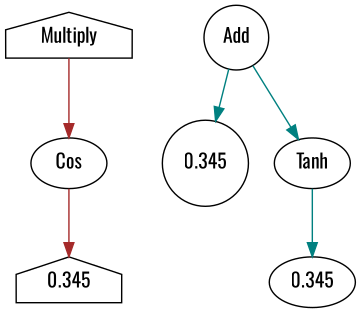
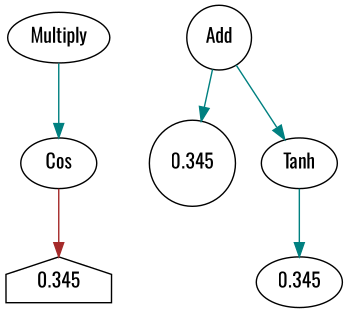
(69, 38) -> (59, 38)
(69, 91) -> (59, 93)
